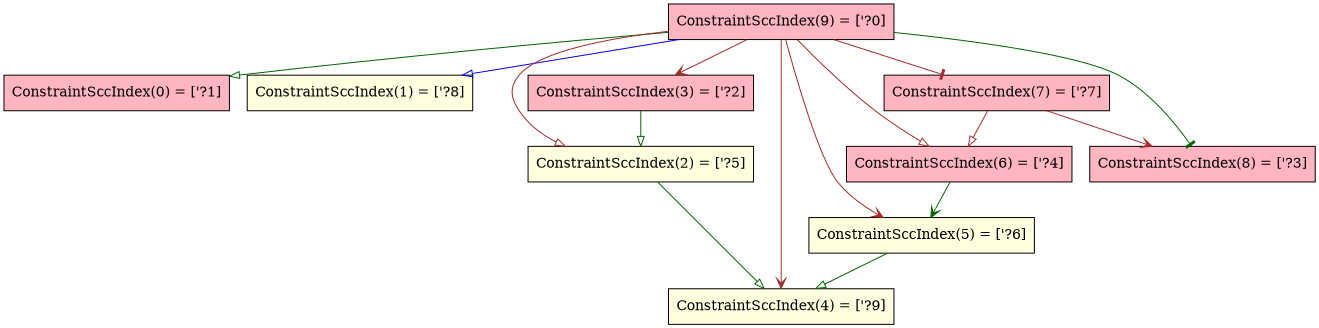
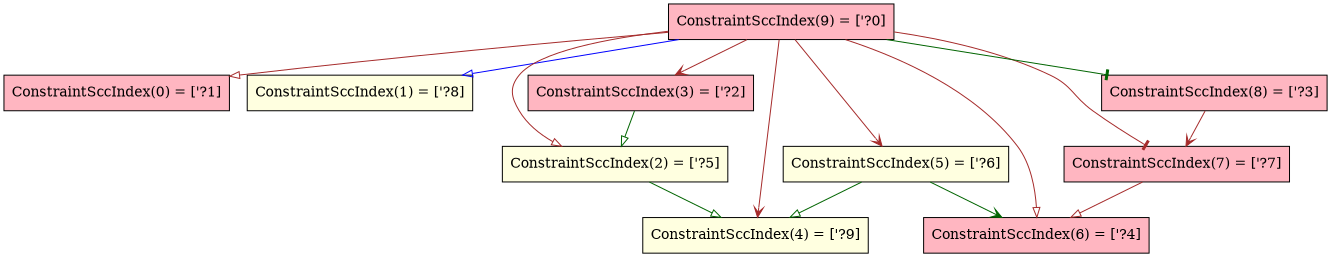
(454, 52) -> (454, 52)
(1095, 127) -> (1198, 124)
(943, 195) -> (962, 198)
